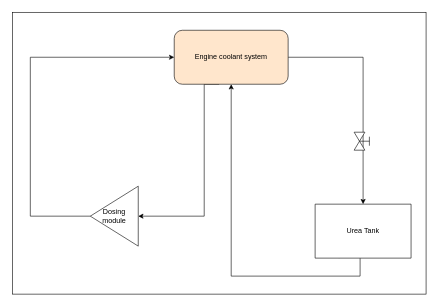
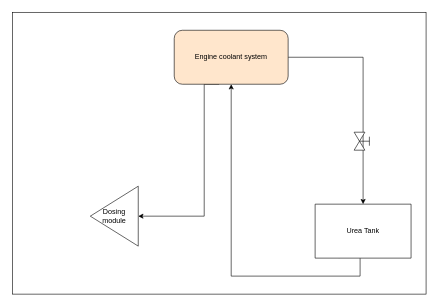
(30, 216) -> none
